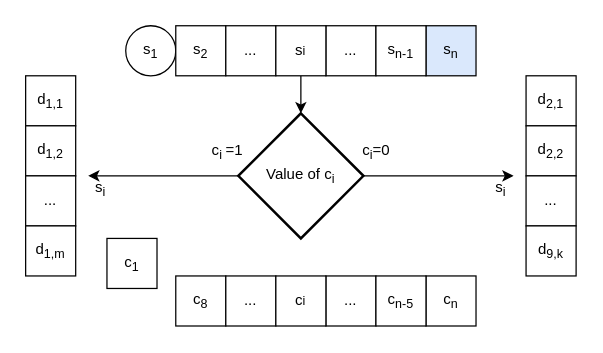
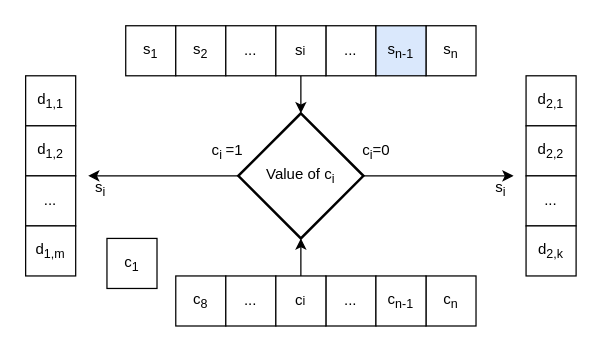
(151, 51) -> (151, 51)
(401, 51) -> (401, 51)
(451, 51) -> (451, 51)
(551, 251) -> (551, 251)
none -> (301, 253)
(401, 301) -> (401, 301)
